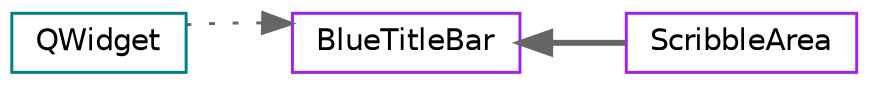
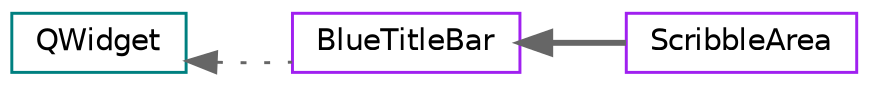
(224, 23) -> (255, 63)
